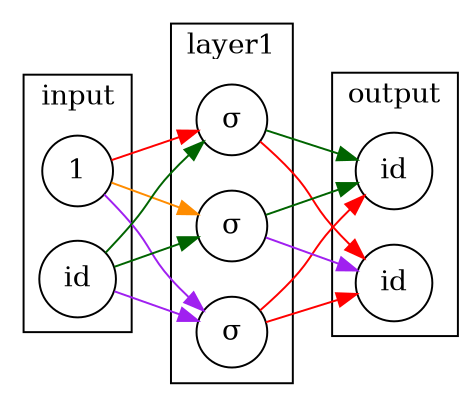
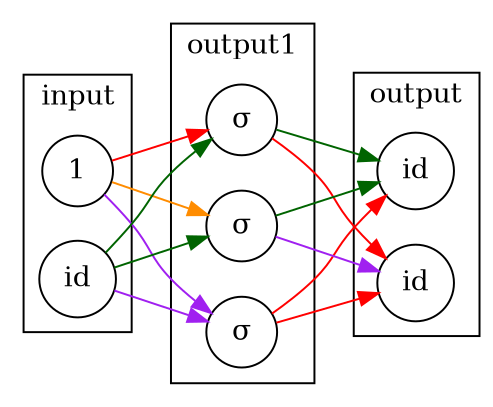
(232, 46) -> (243, 46)
